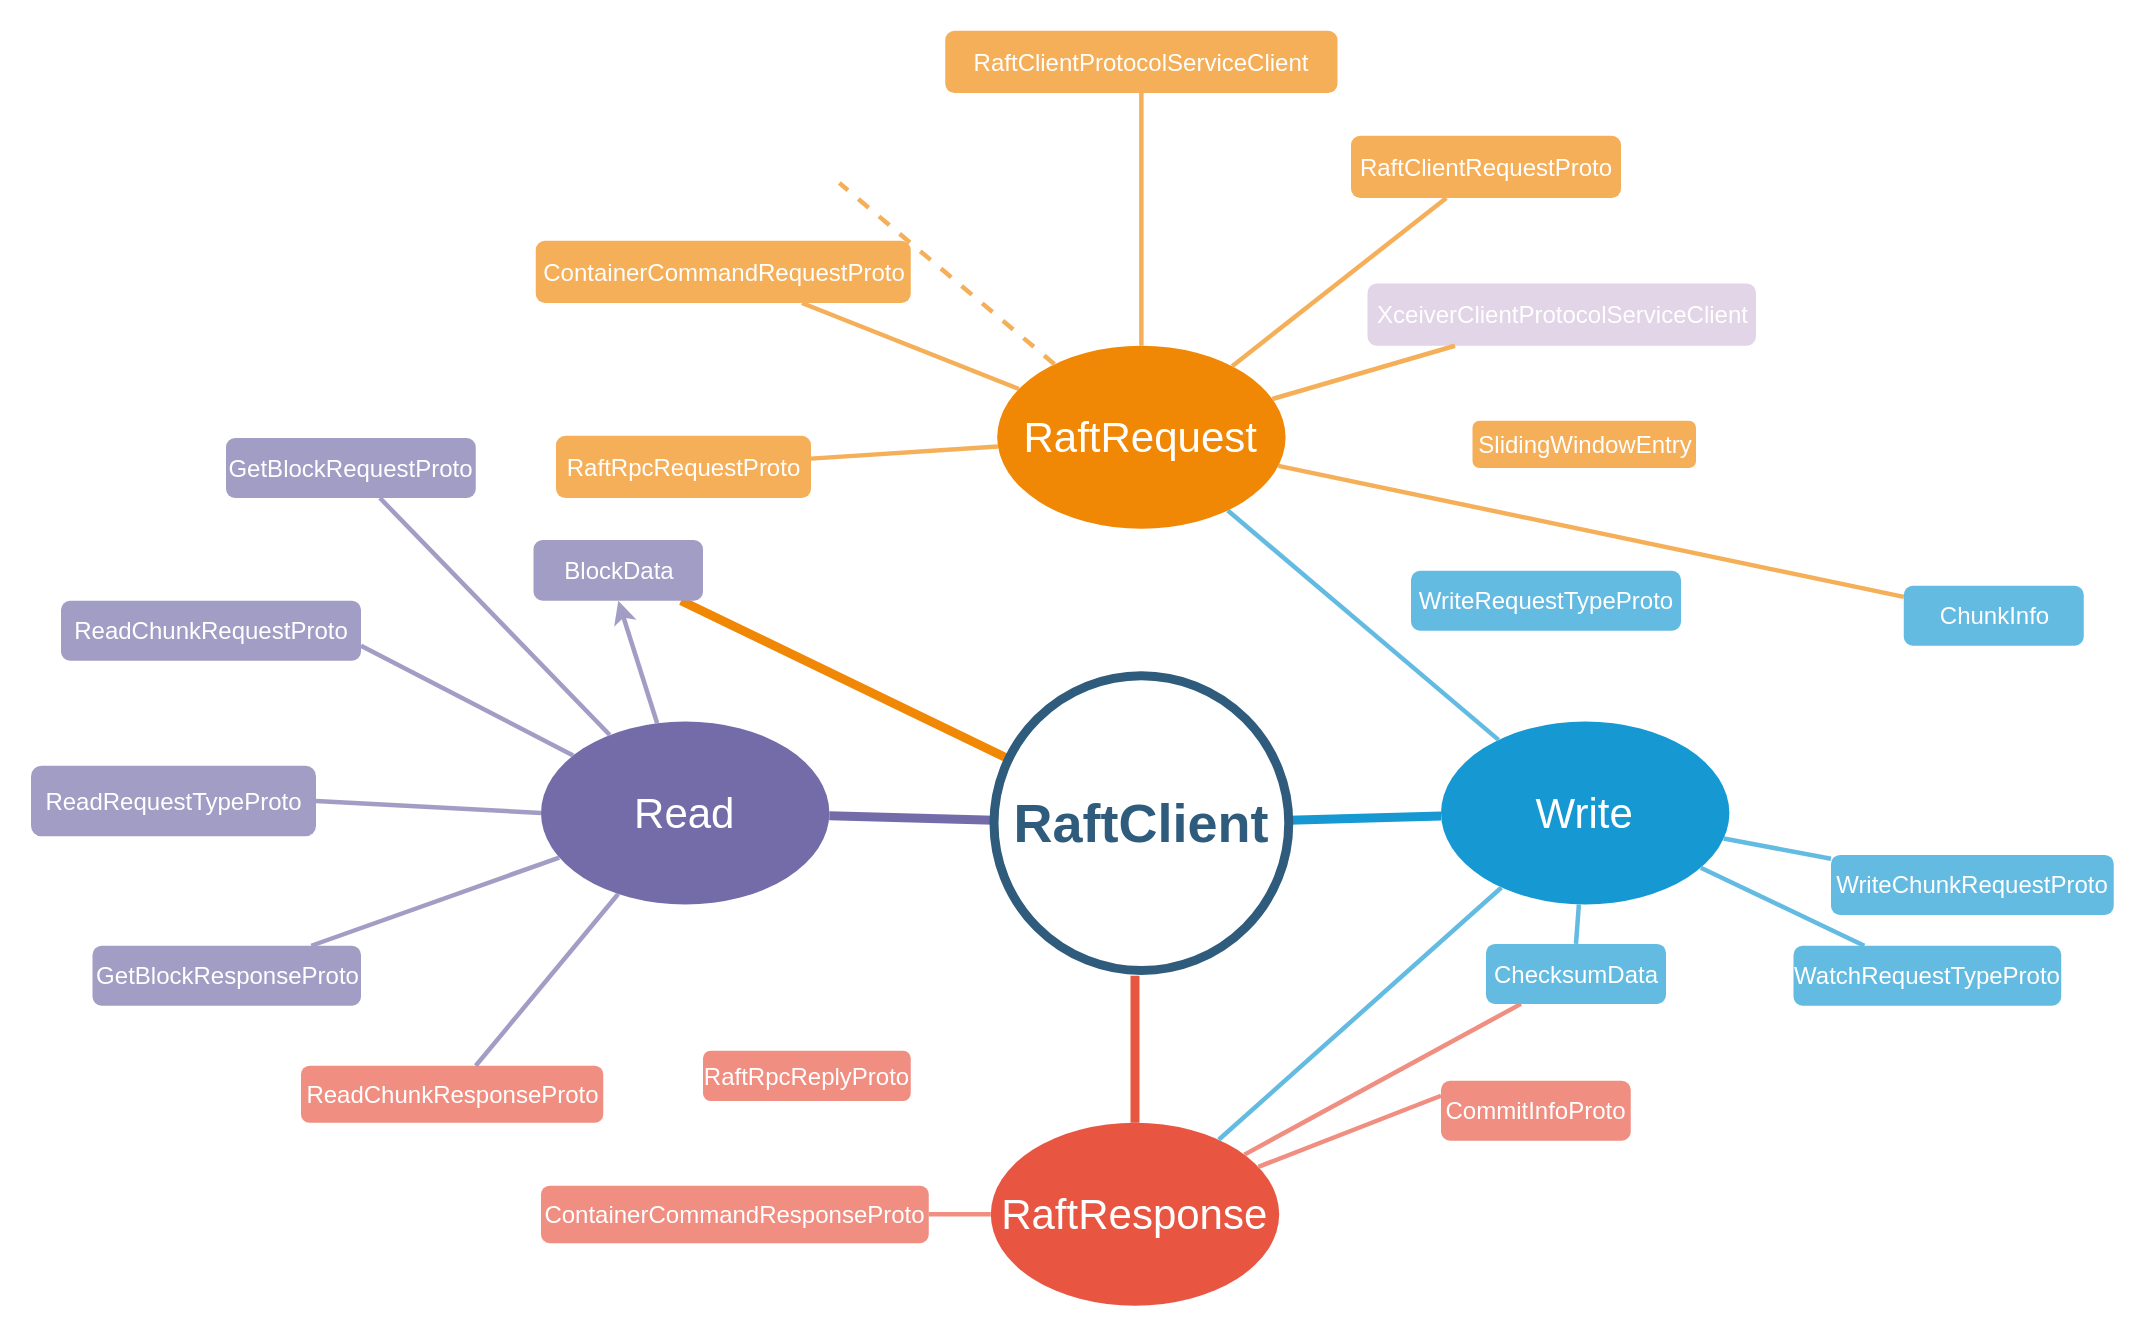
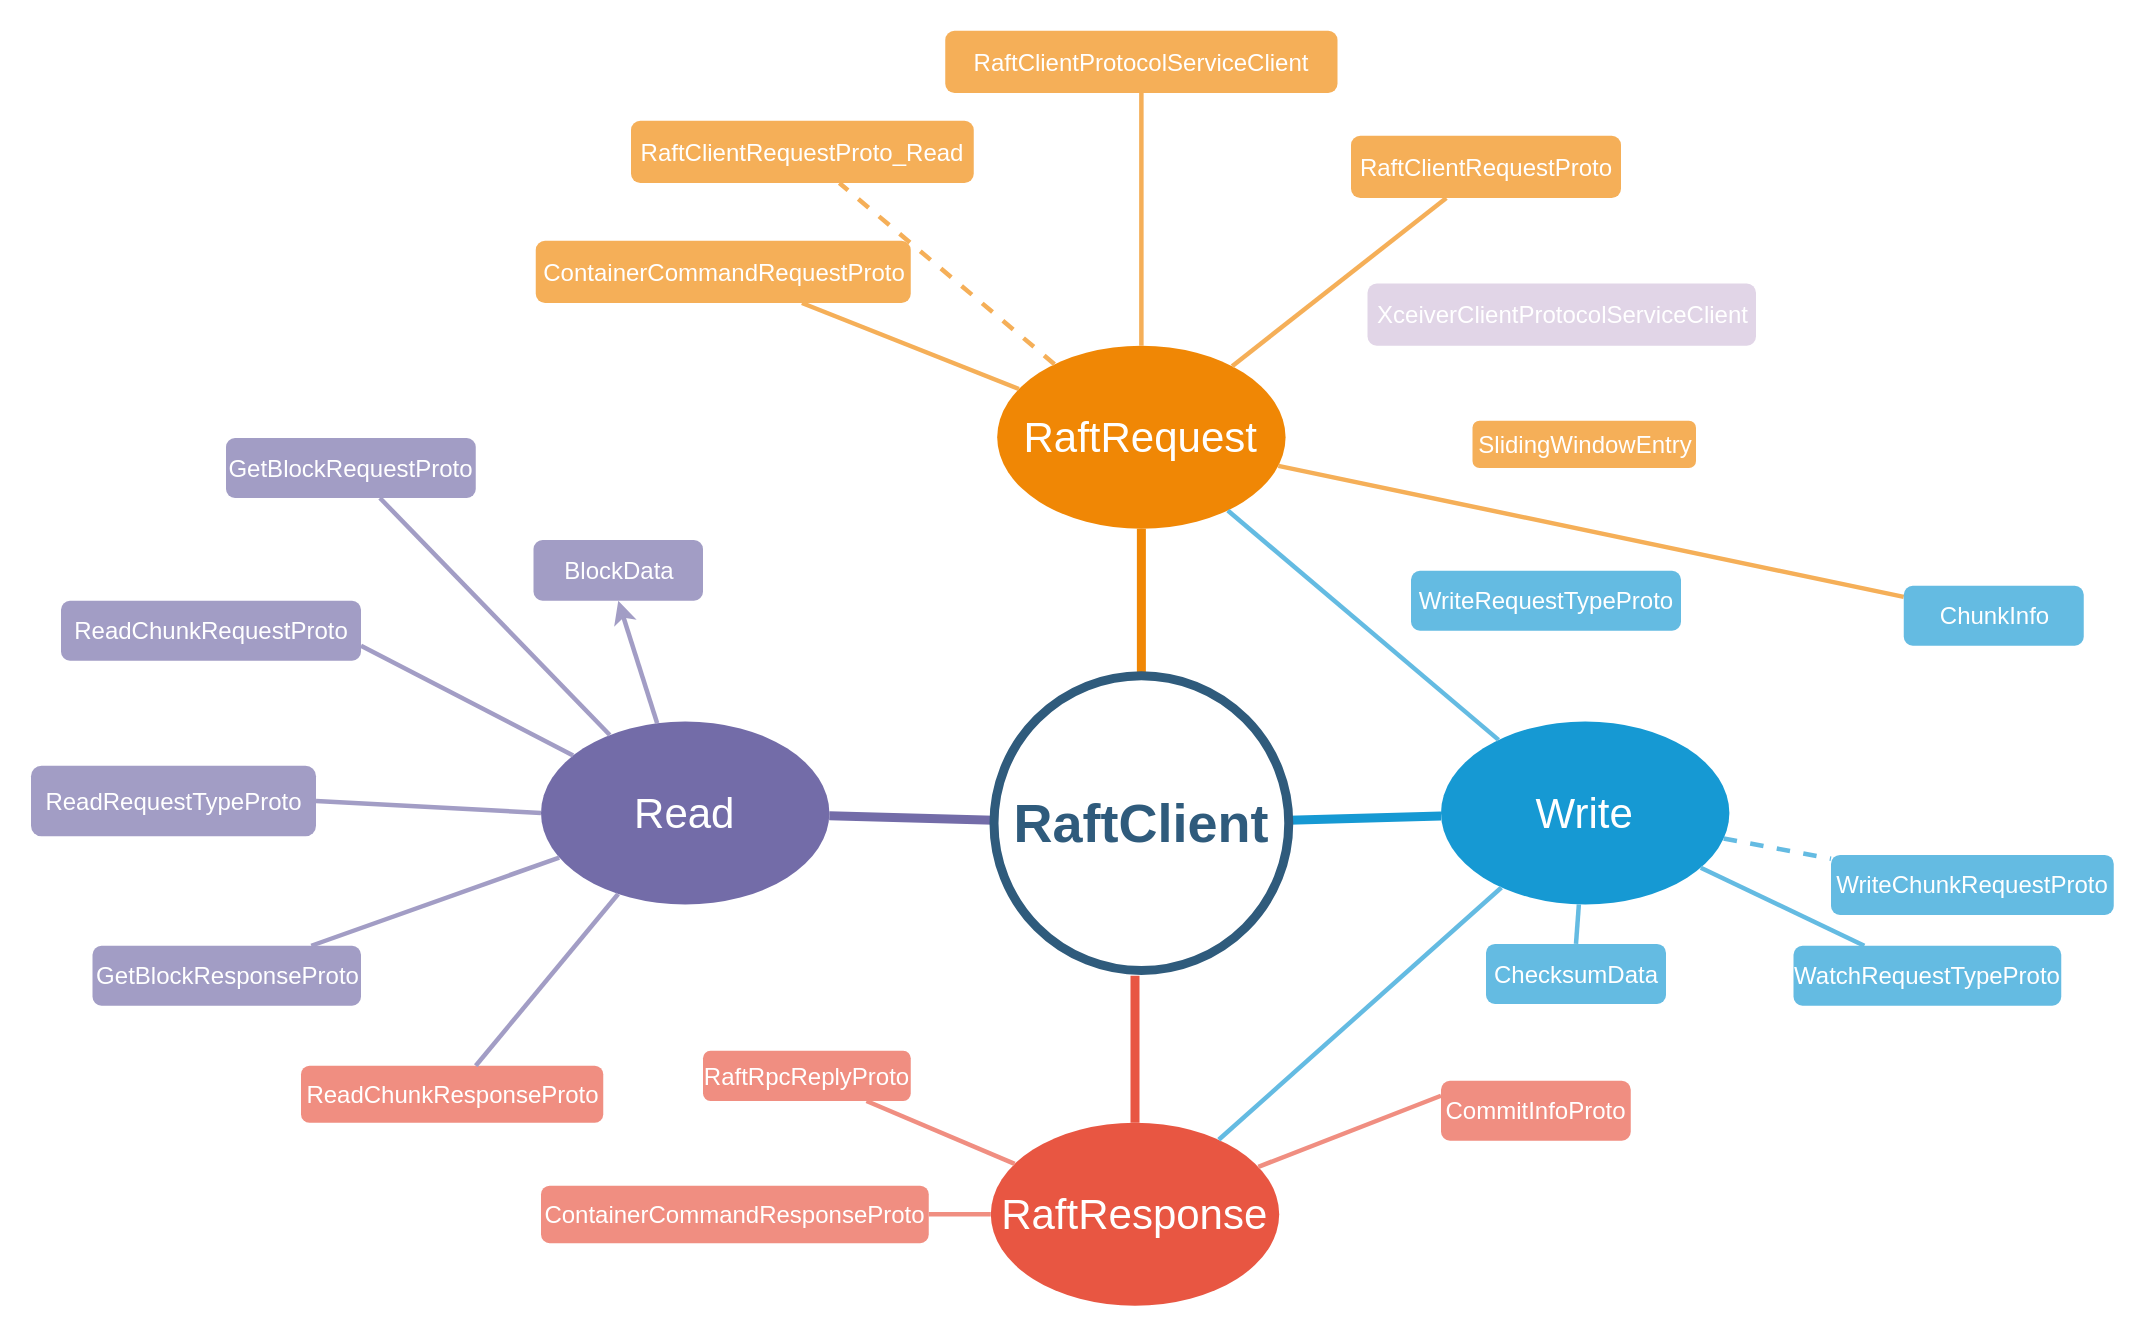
(802, 152) -> (802, 152)
(1363, 372) -> none
(905, 452) -> none
(683, 467) -> none
(843, 679) -> (1141, 600)
(1769, 847) -> (1769, 847)
(1382, 1079) -> (940, 1132)
